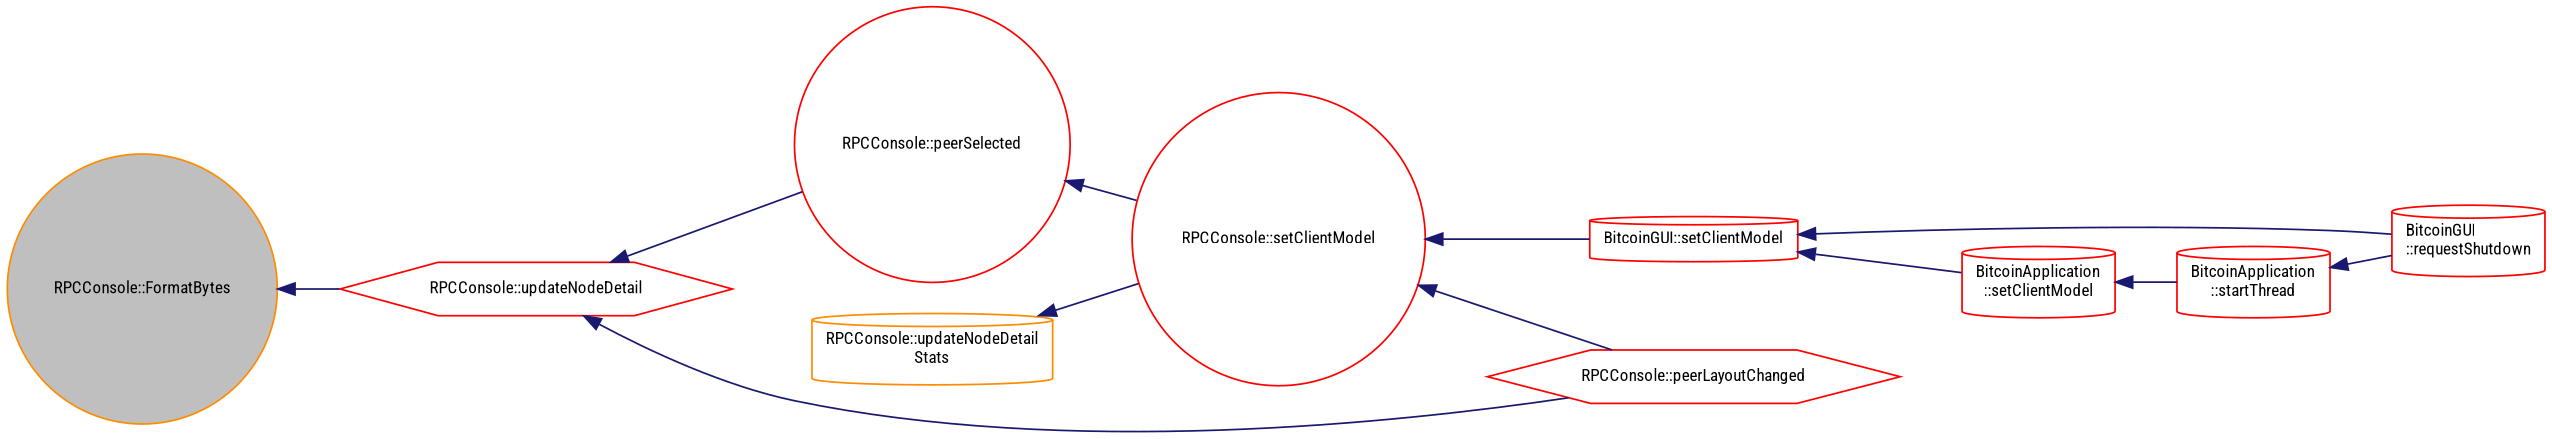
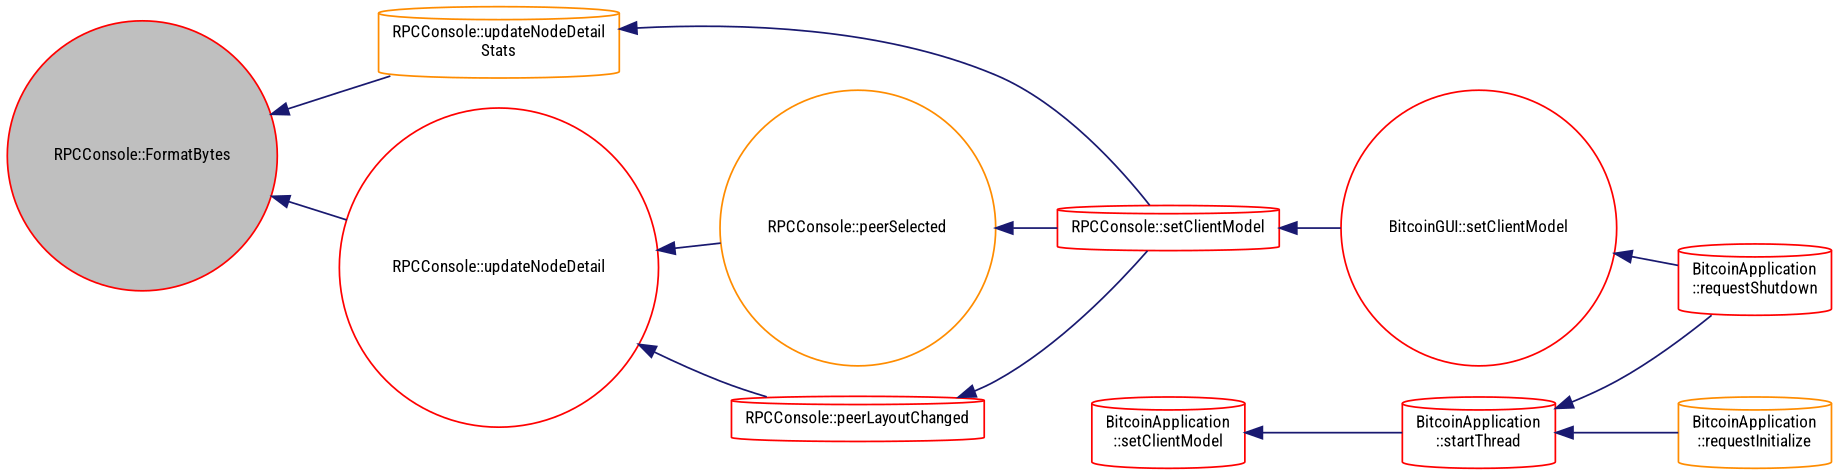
none -> (339, 92)
(932, 145) -> (858, 228)
(1279, 239) -> (1168, 228)
(1694, 239) -> (1479, 228)
(2468, 241) -> (1755, 280)
(1889, 263) -> none
(142, 289) -> (142, 156)
(536, 289) -> (499, 268)
(1524, 320) -> (1068, 330)
(1694, 377) -> (858, 419)
none -> (1755, 433)
